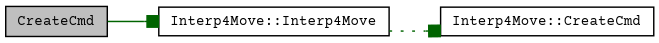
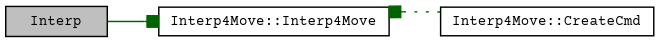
(57, 21) -> (57, 21)
(407, 31) -> (422, 12)
